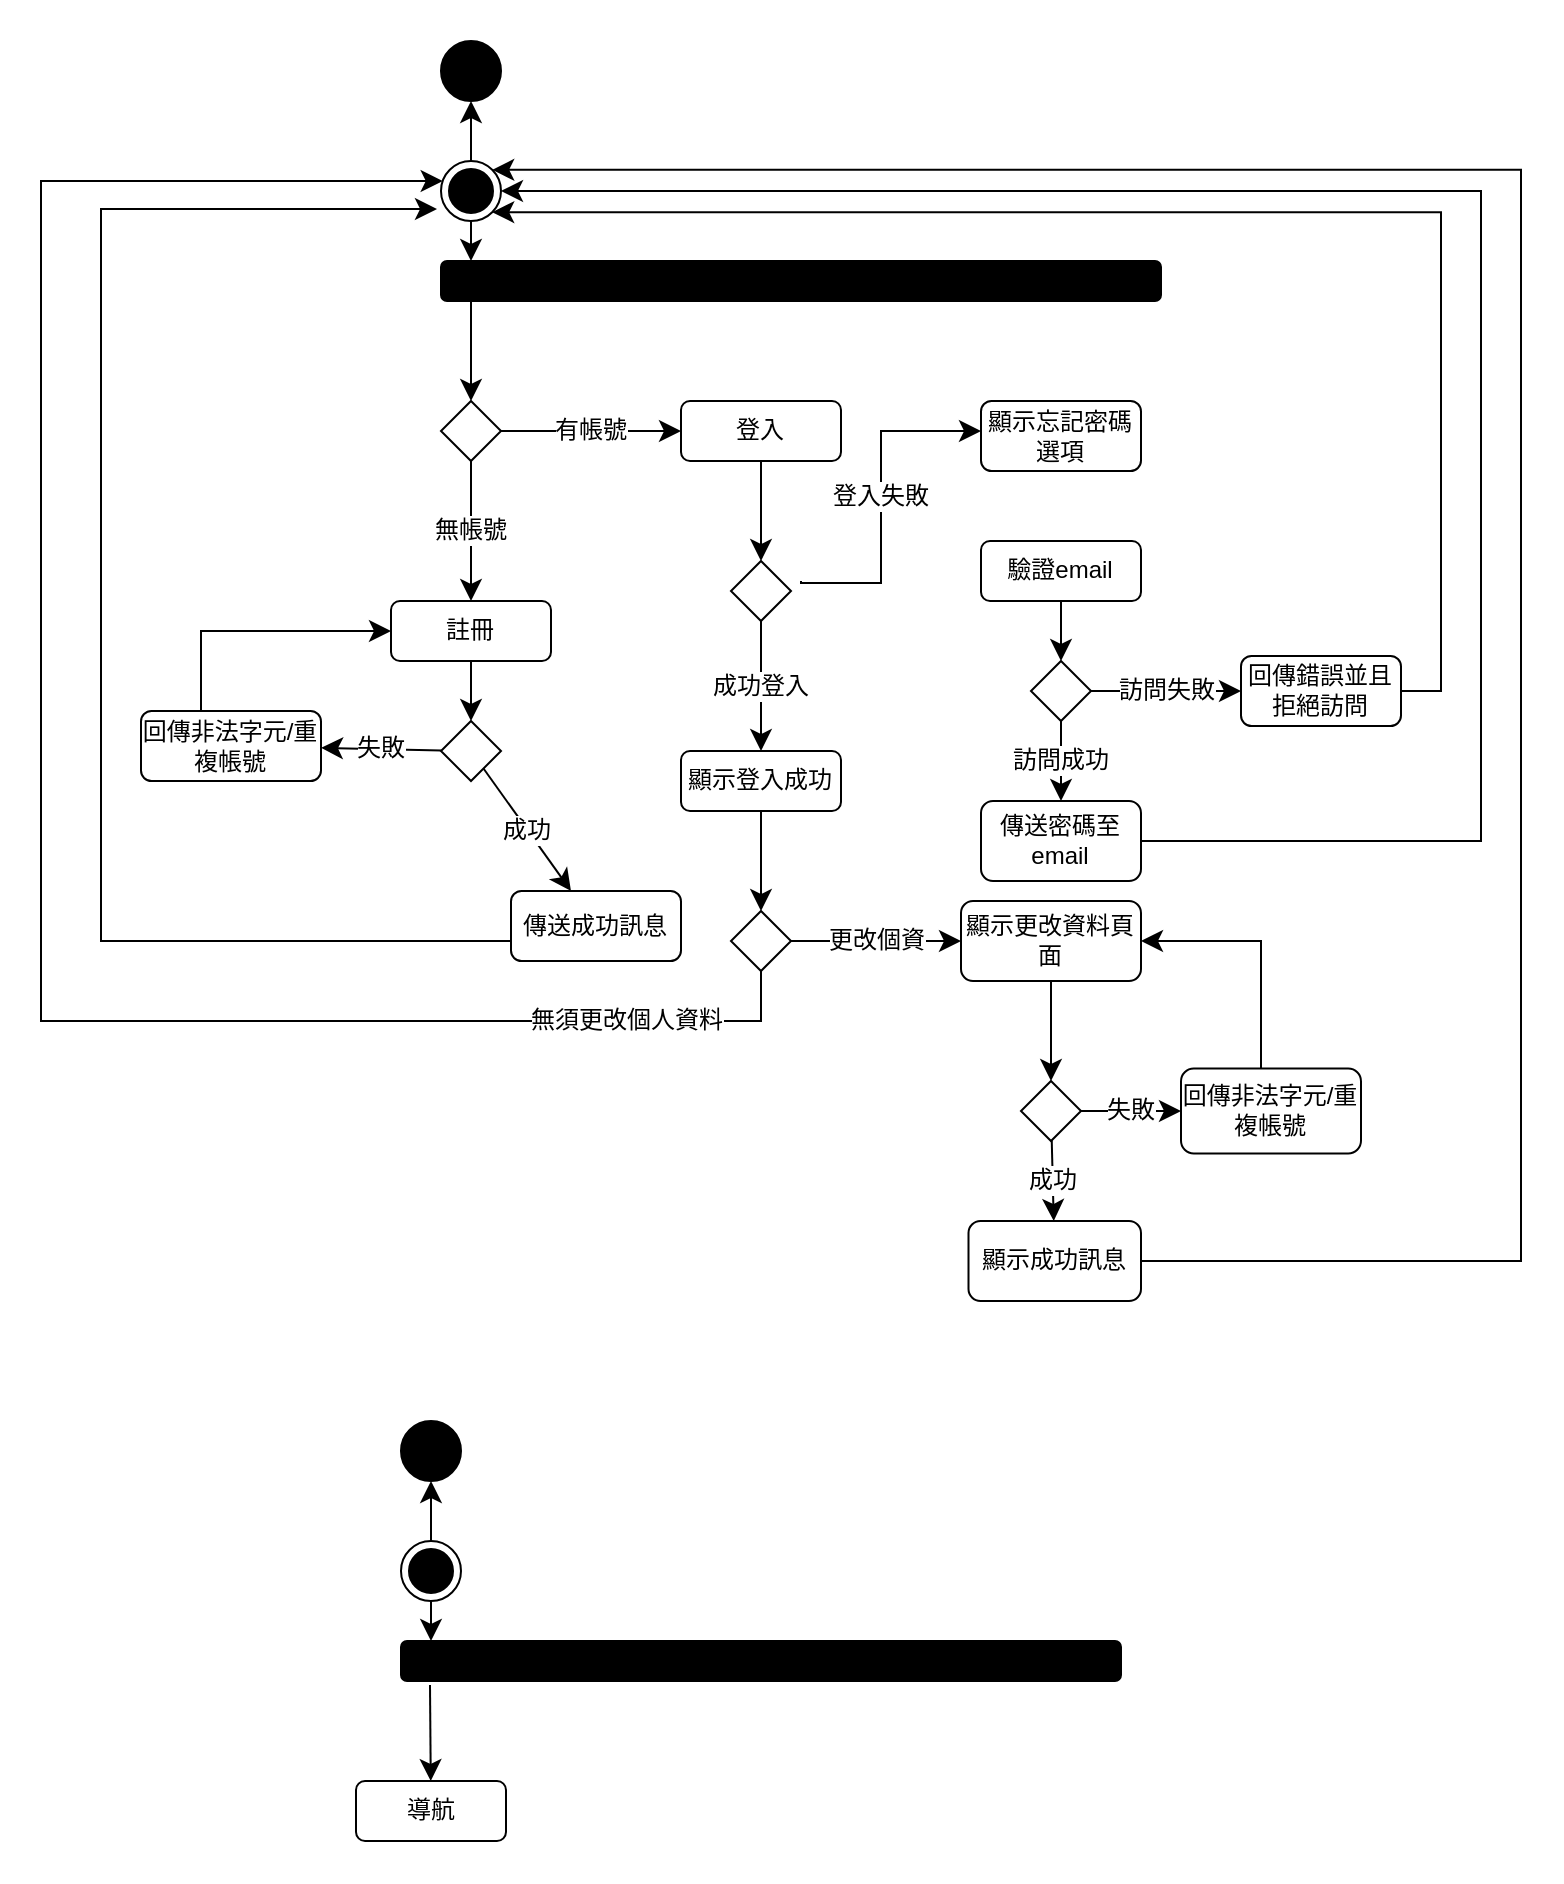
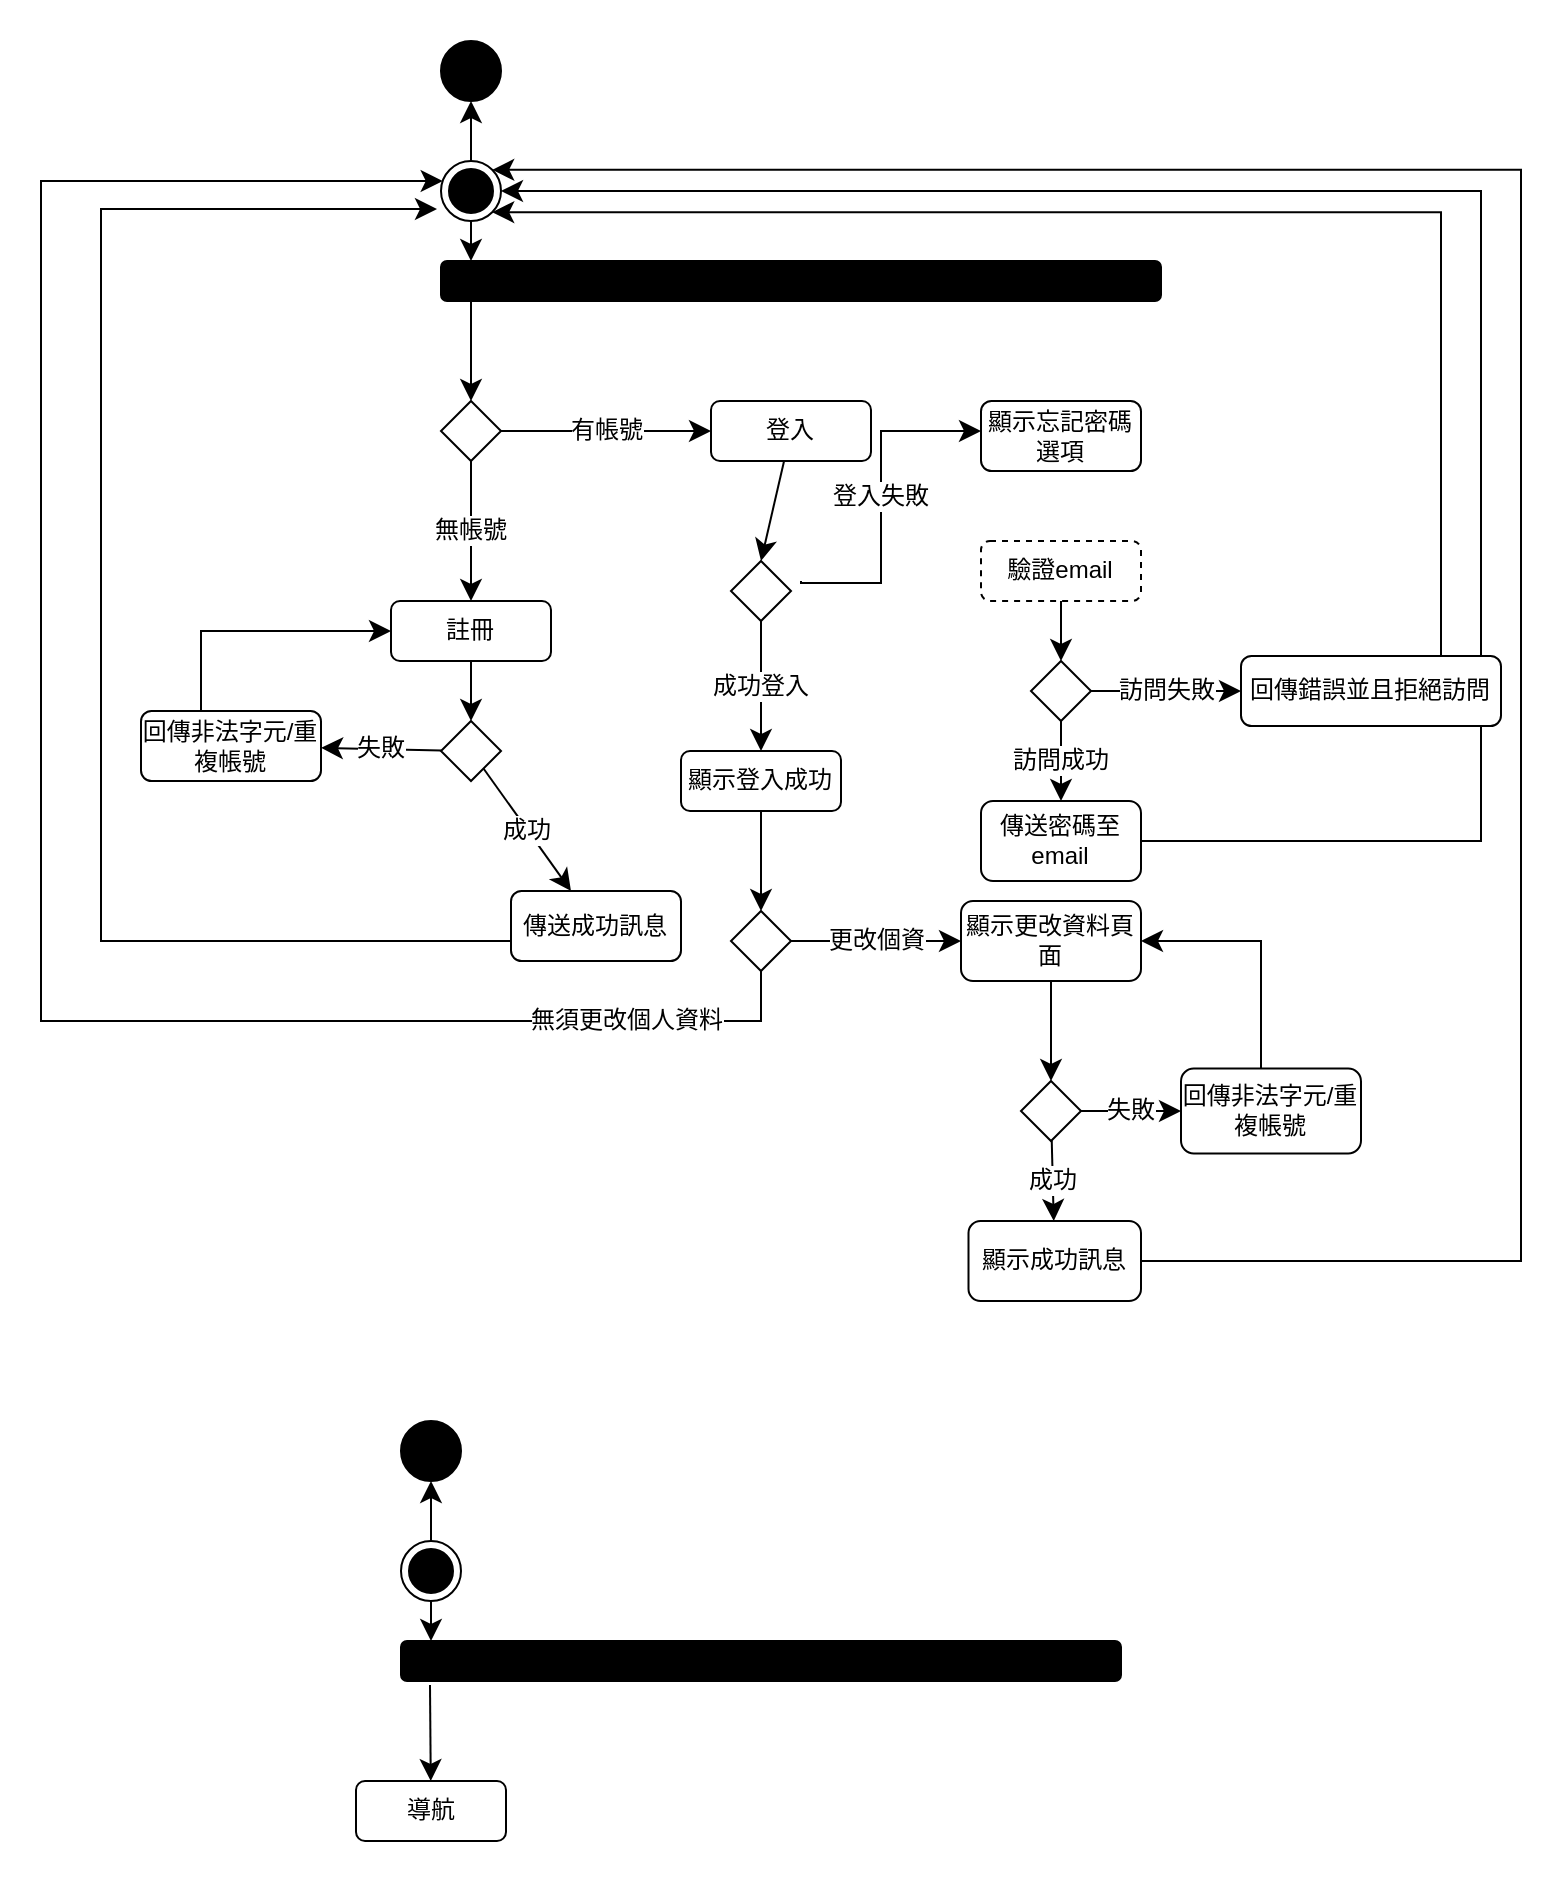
(761, 431) -> (791, 431)
(1061, 571) -> (1061, 571)
(1321, 691) -> (1371, 691)
